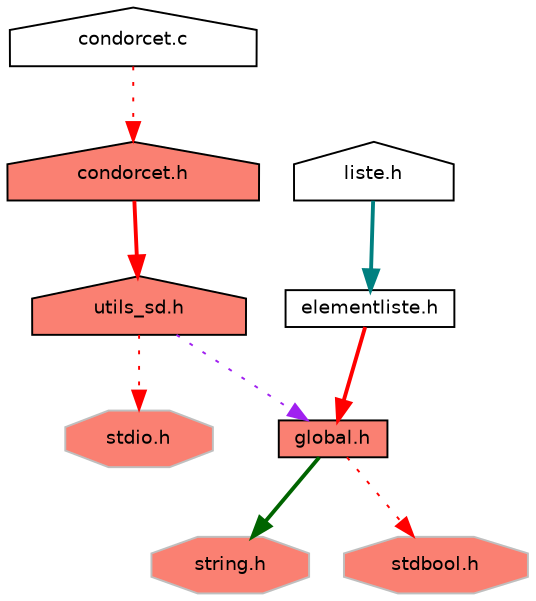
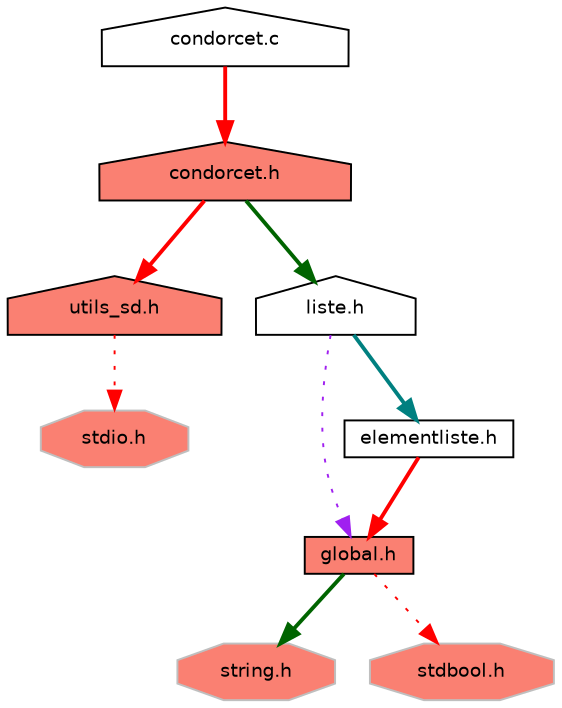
(133, 94) -> (225, 94)
none -> (274, 233)
(234, 372) -> (322, 428)
